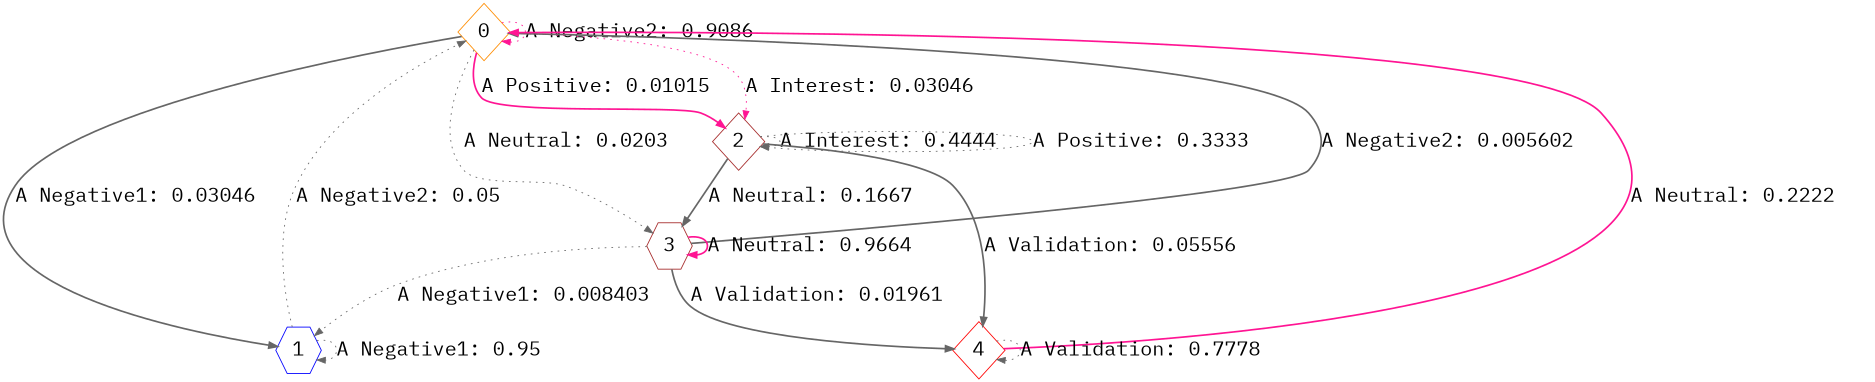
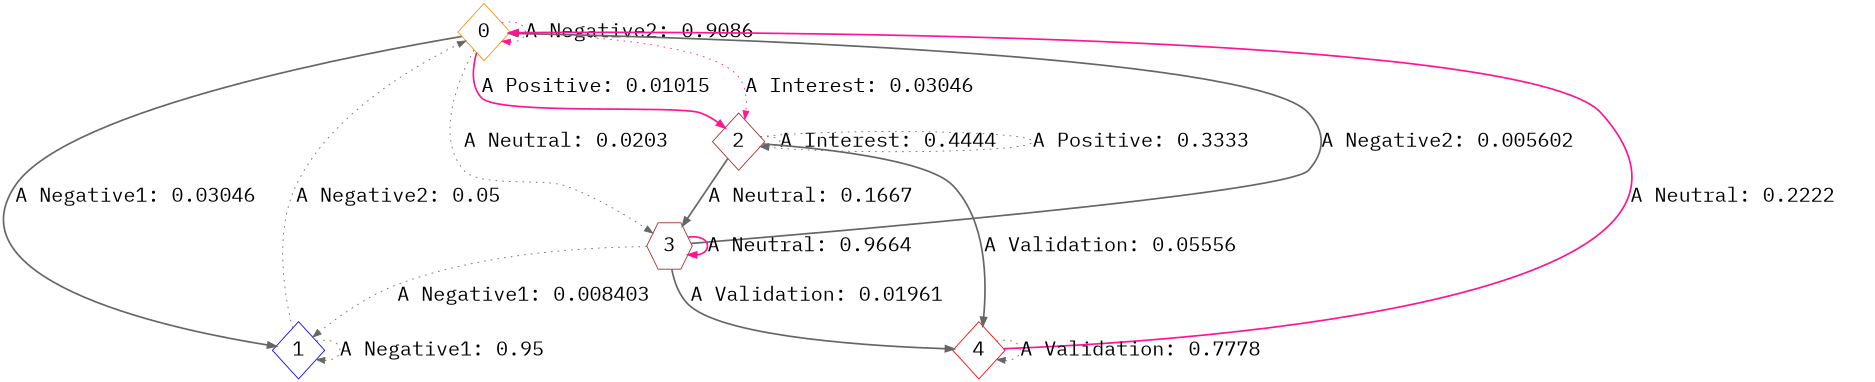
(299, 350) -> (299, 350)
